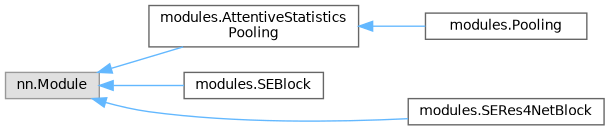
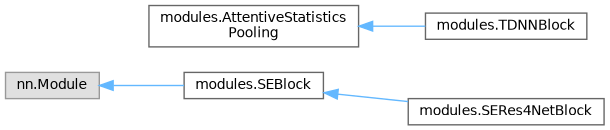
(506, 26) -> (506, 26)
(147, 58) -> none
(256, 120) -> (373, 98)
